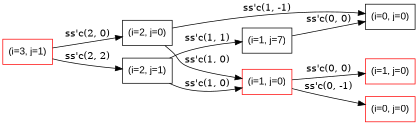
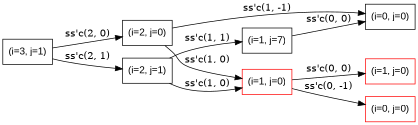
(28, 52) -> (28, 52)
(88, 56) -> (88, 56)
